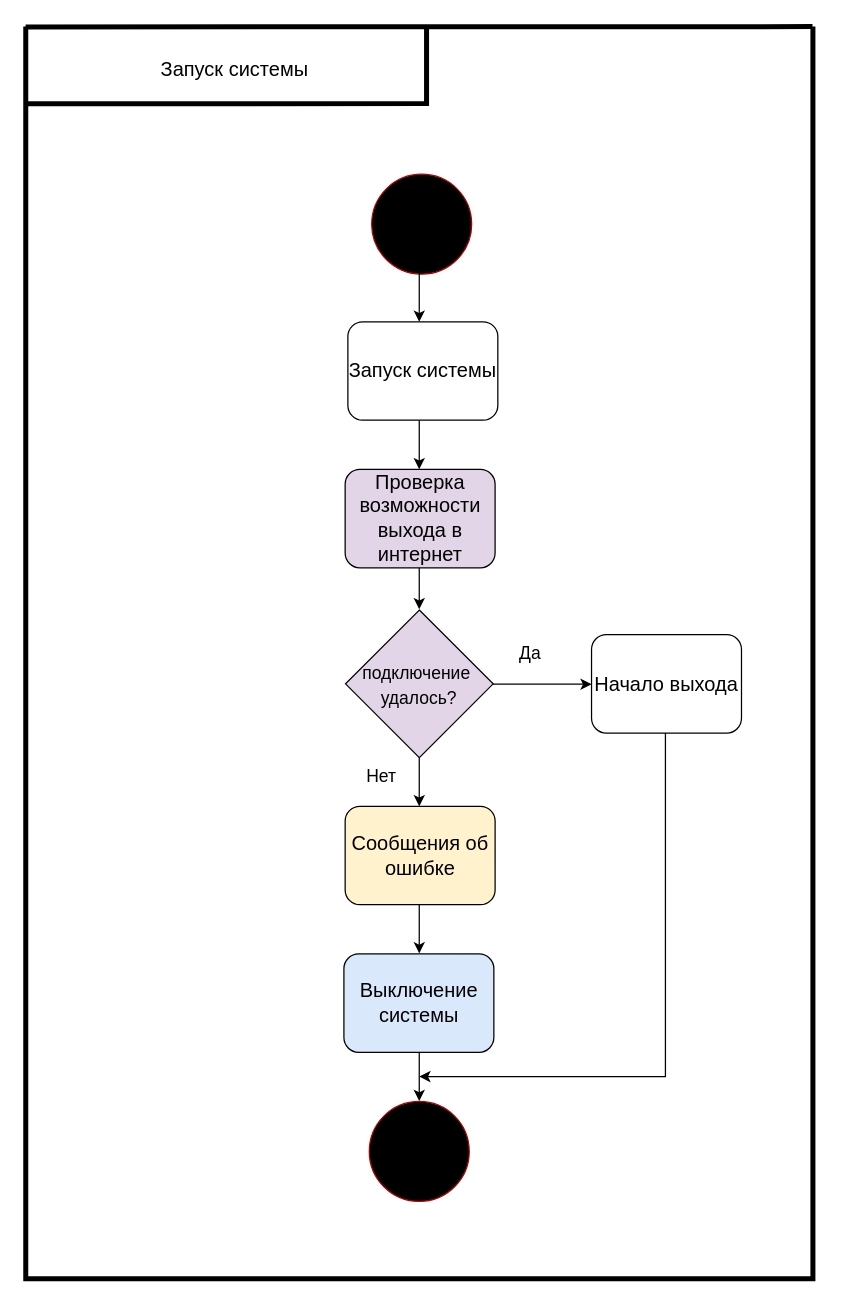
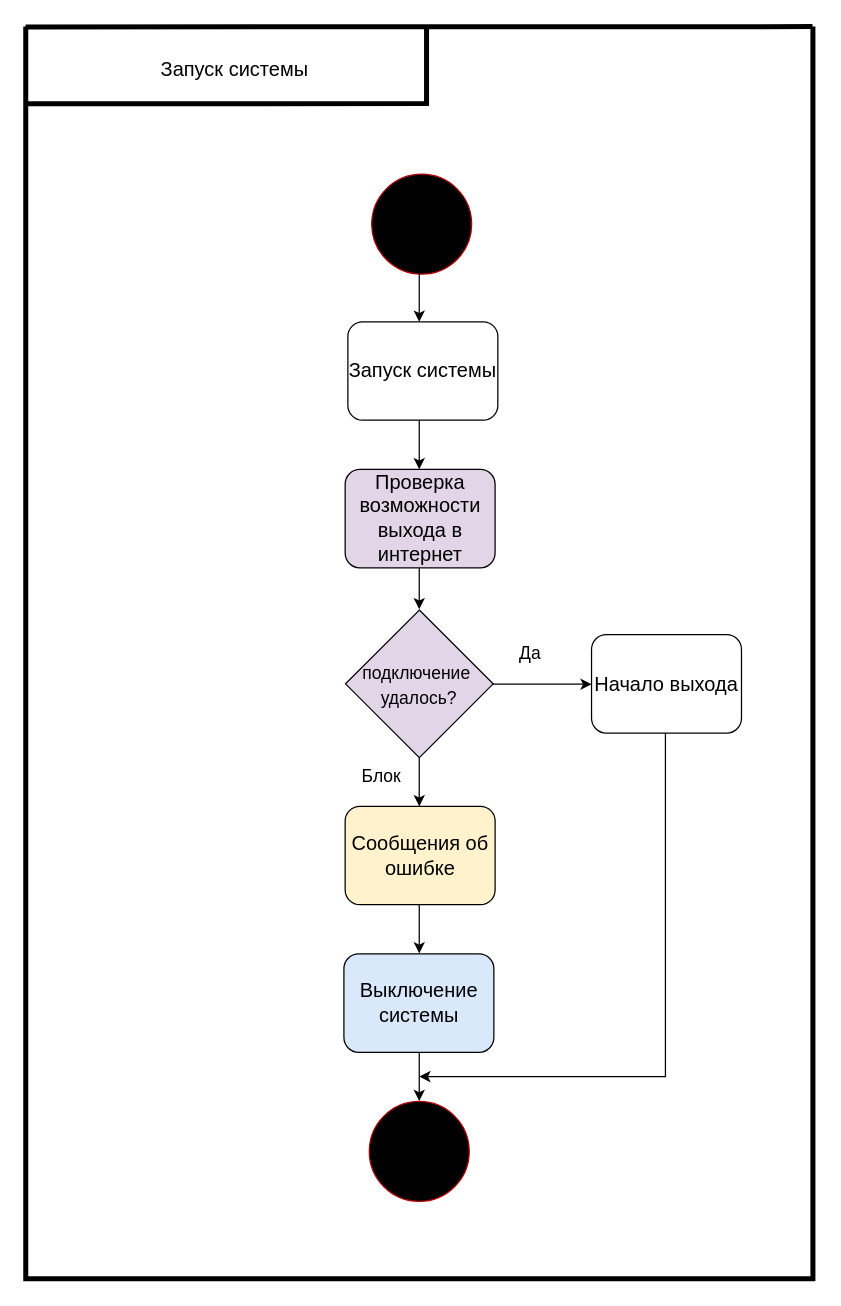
(382, 777) -> (382, 777)
